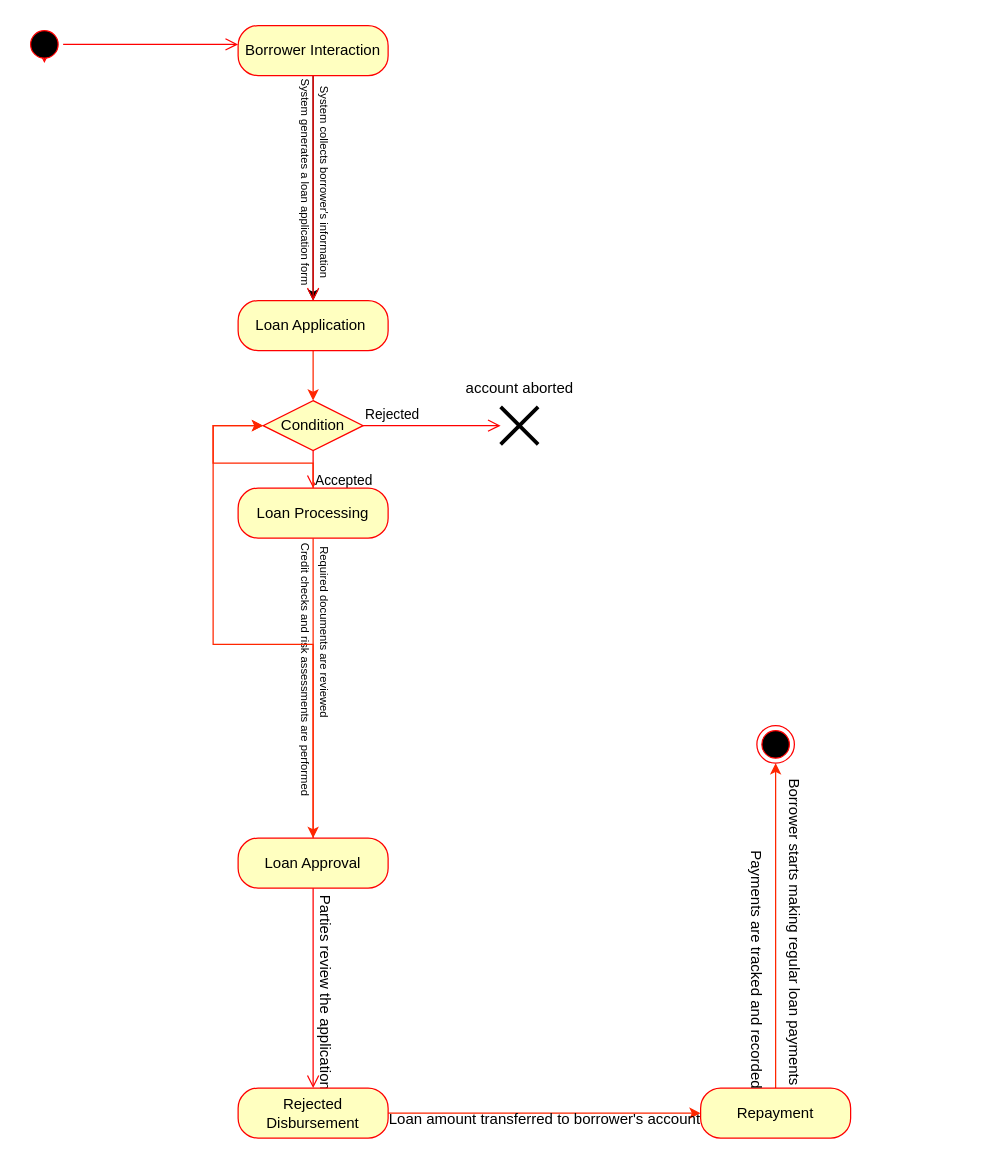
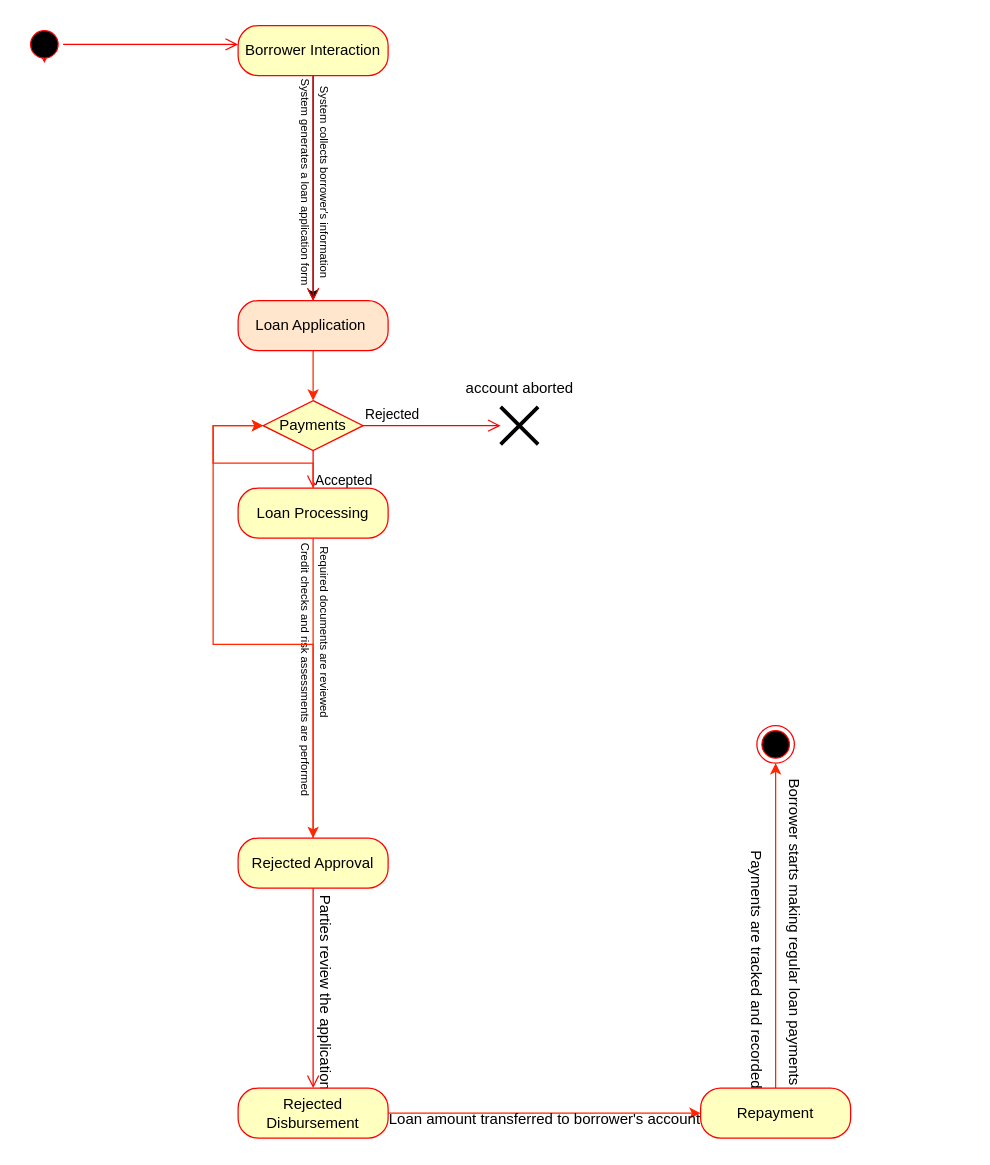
(313, 326) -> (313, 326)
(313, 426) -> (313, 426)
(313, 863) -> (313, 863)
